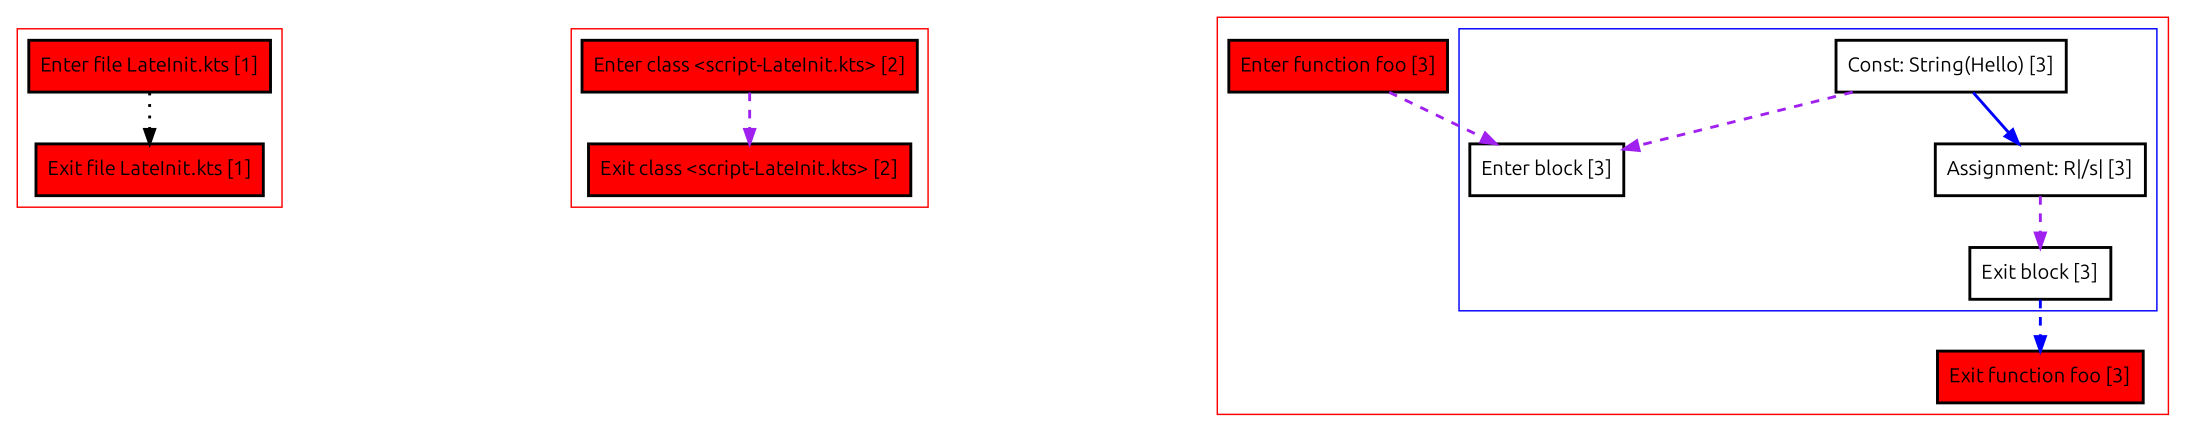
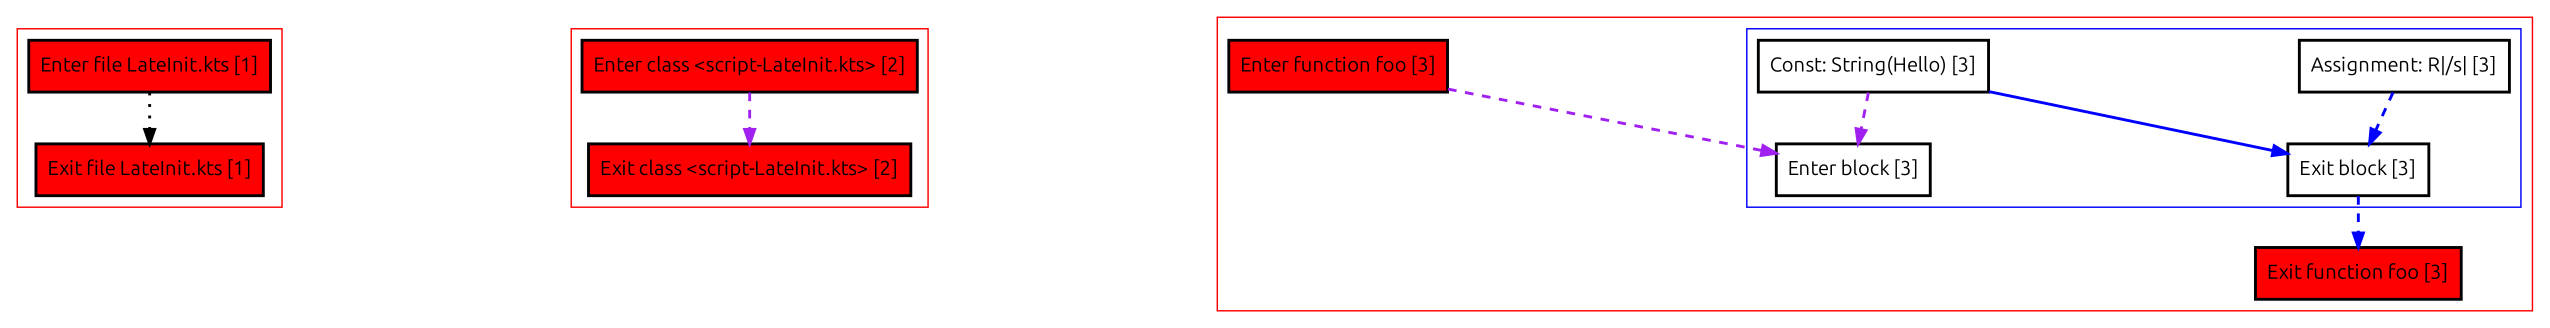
(1991, 113) -> (2131, 121)
(2040, 215) -> (2384, 112)
